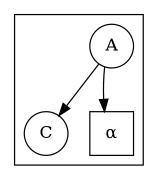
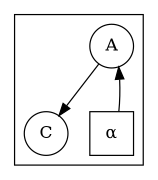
(104, 83) -> (120, 96)
